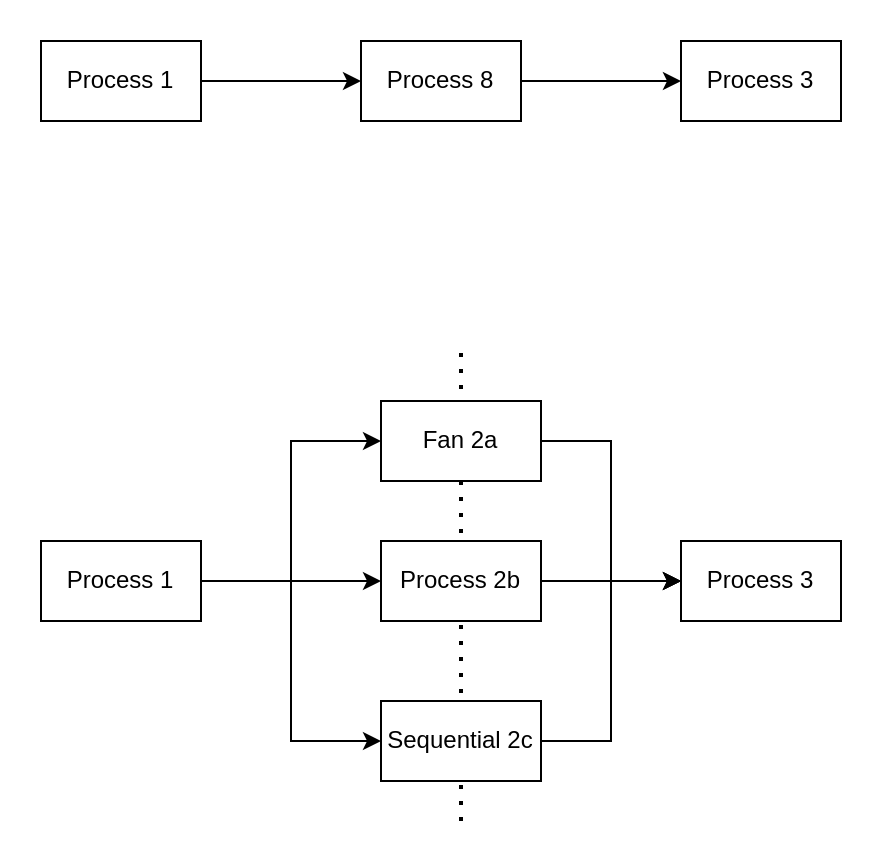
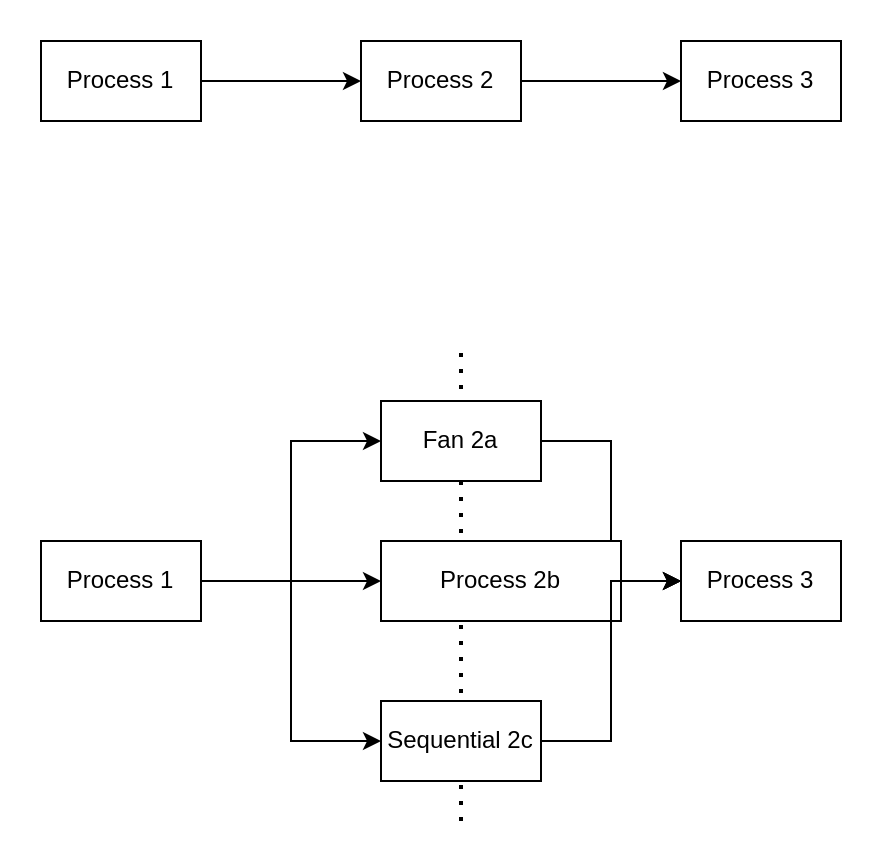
(441, 81) -> (441, 81)
(461, 581) -> (501, 581)
